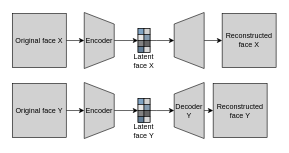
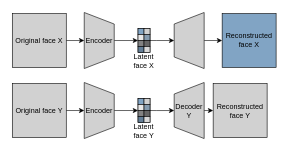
(249, 40) -> (249, 40)
